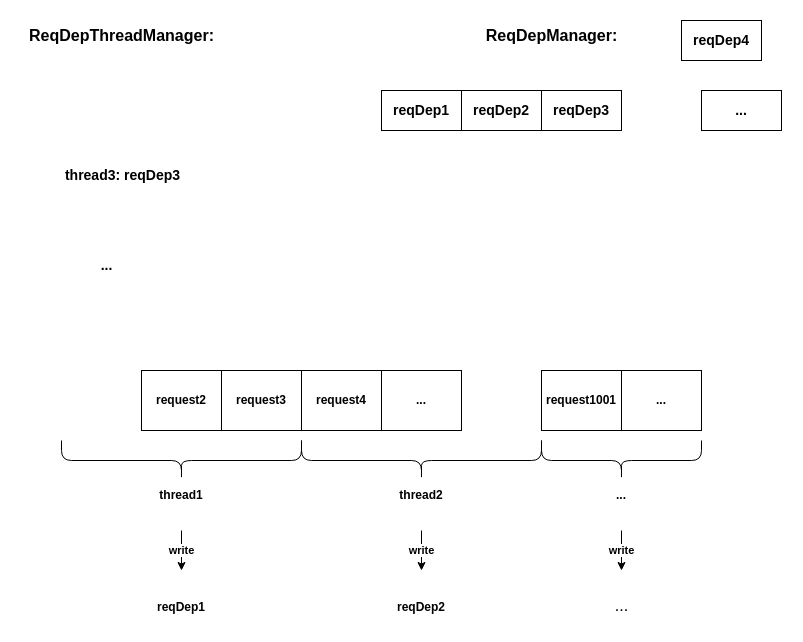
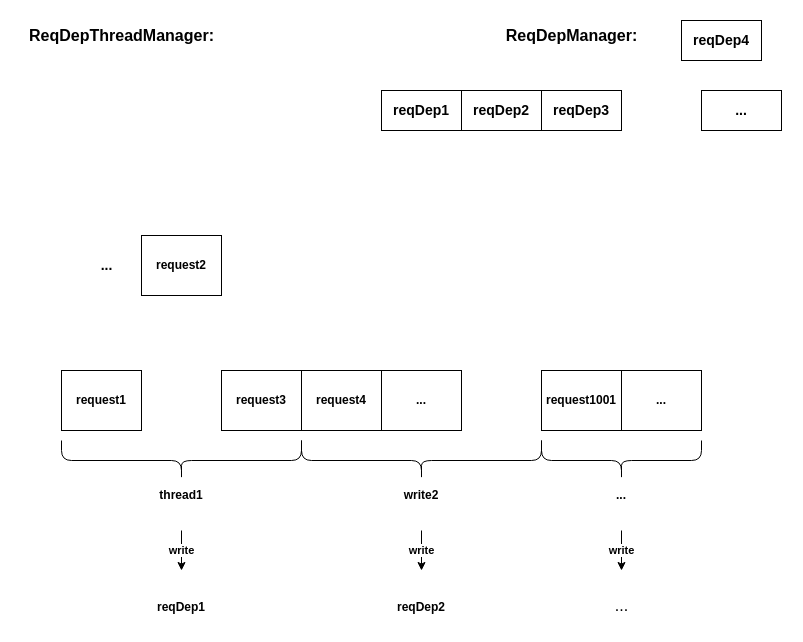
(552, 36) -> (572, 36)
(122, 176) -> none
none -> (102, 401)
(182, 401) -> (182, 266)
(422, 496) -> (422, 496)
